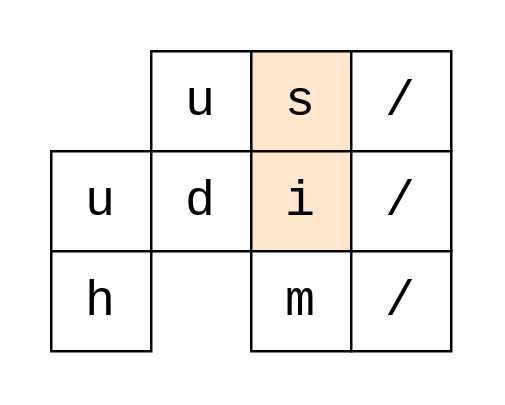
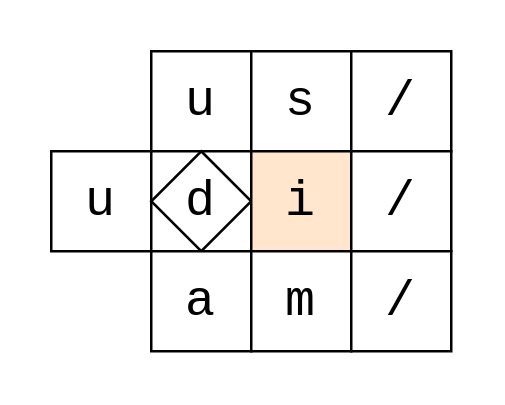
(301, 101) -> (301, 101)
(201, 201) -> (201, 201)
(101, 301) -> none
none -> (201, 301)
